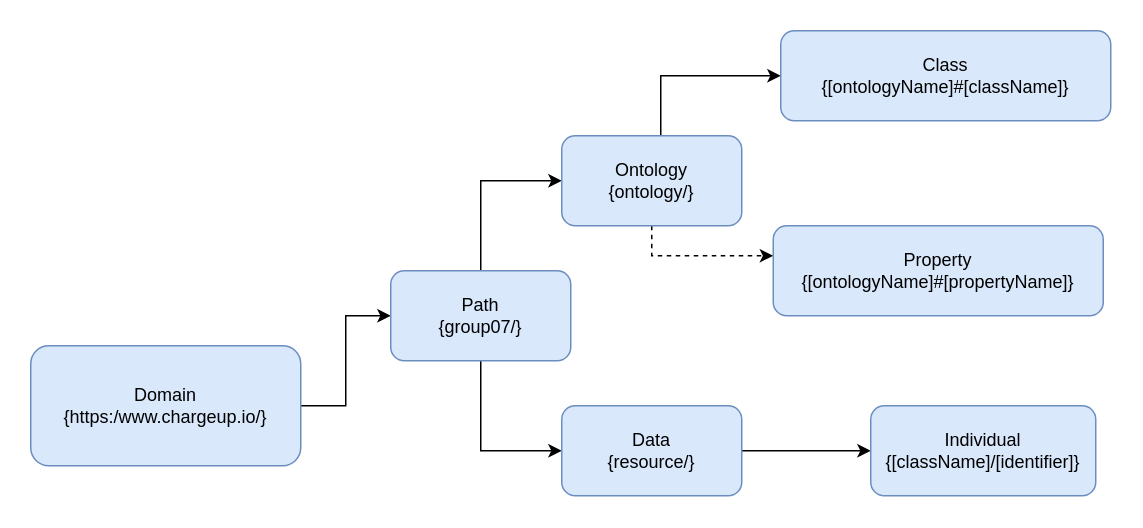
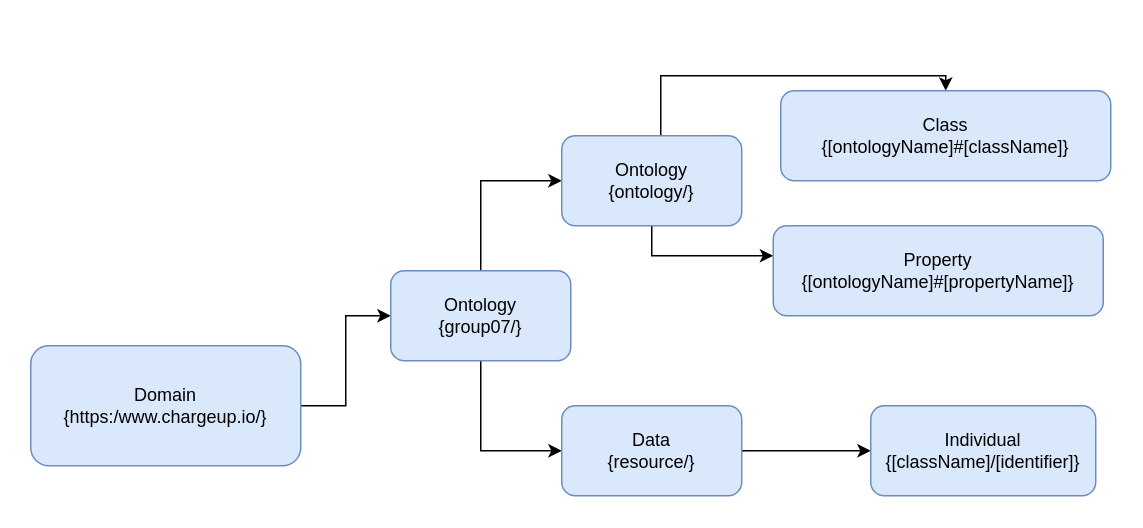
(946, 76) -> (946, 136)
(693, 256) -> (693, 256)
(481, 316) -> (481, 316)
